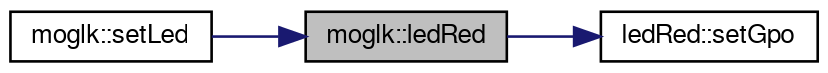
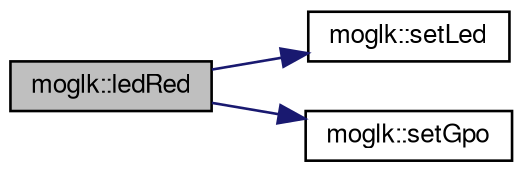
(245, 37) -> (247, 64)
(709, 37) -> (409, 136)
